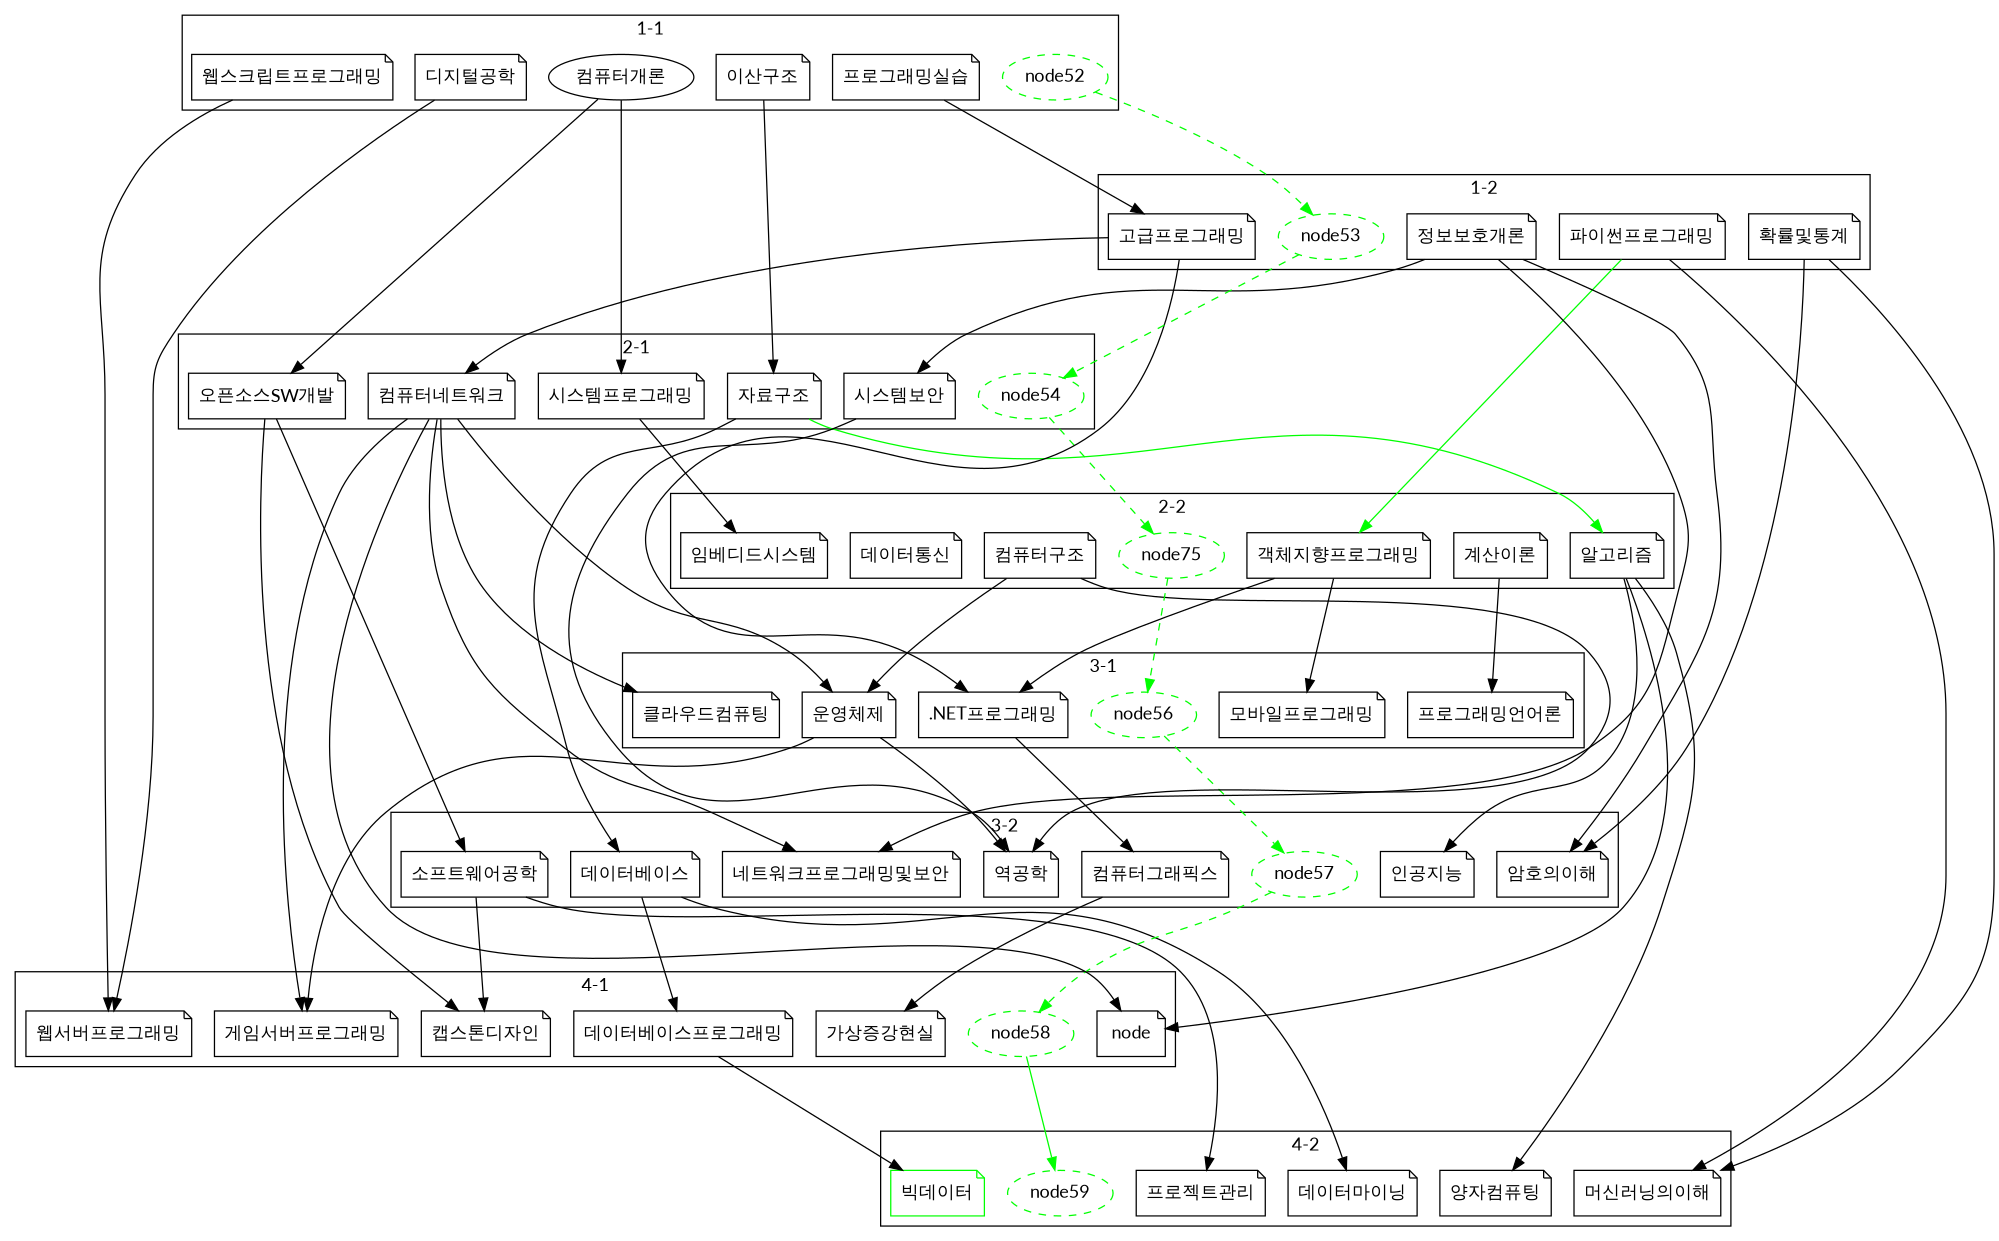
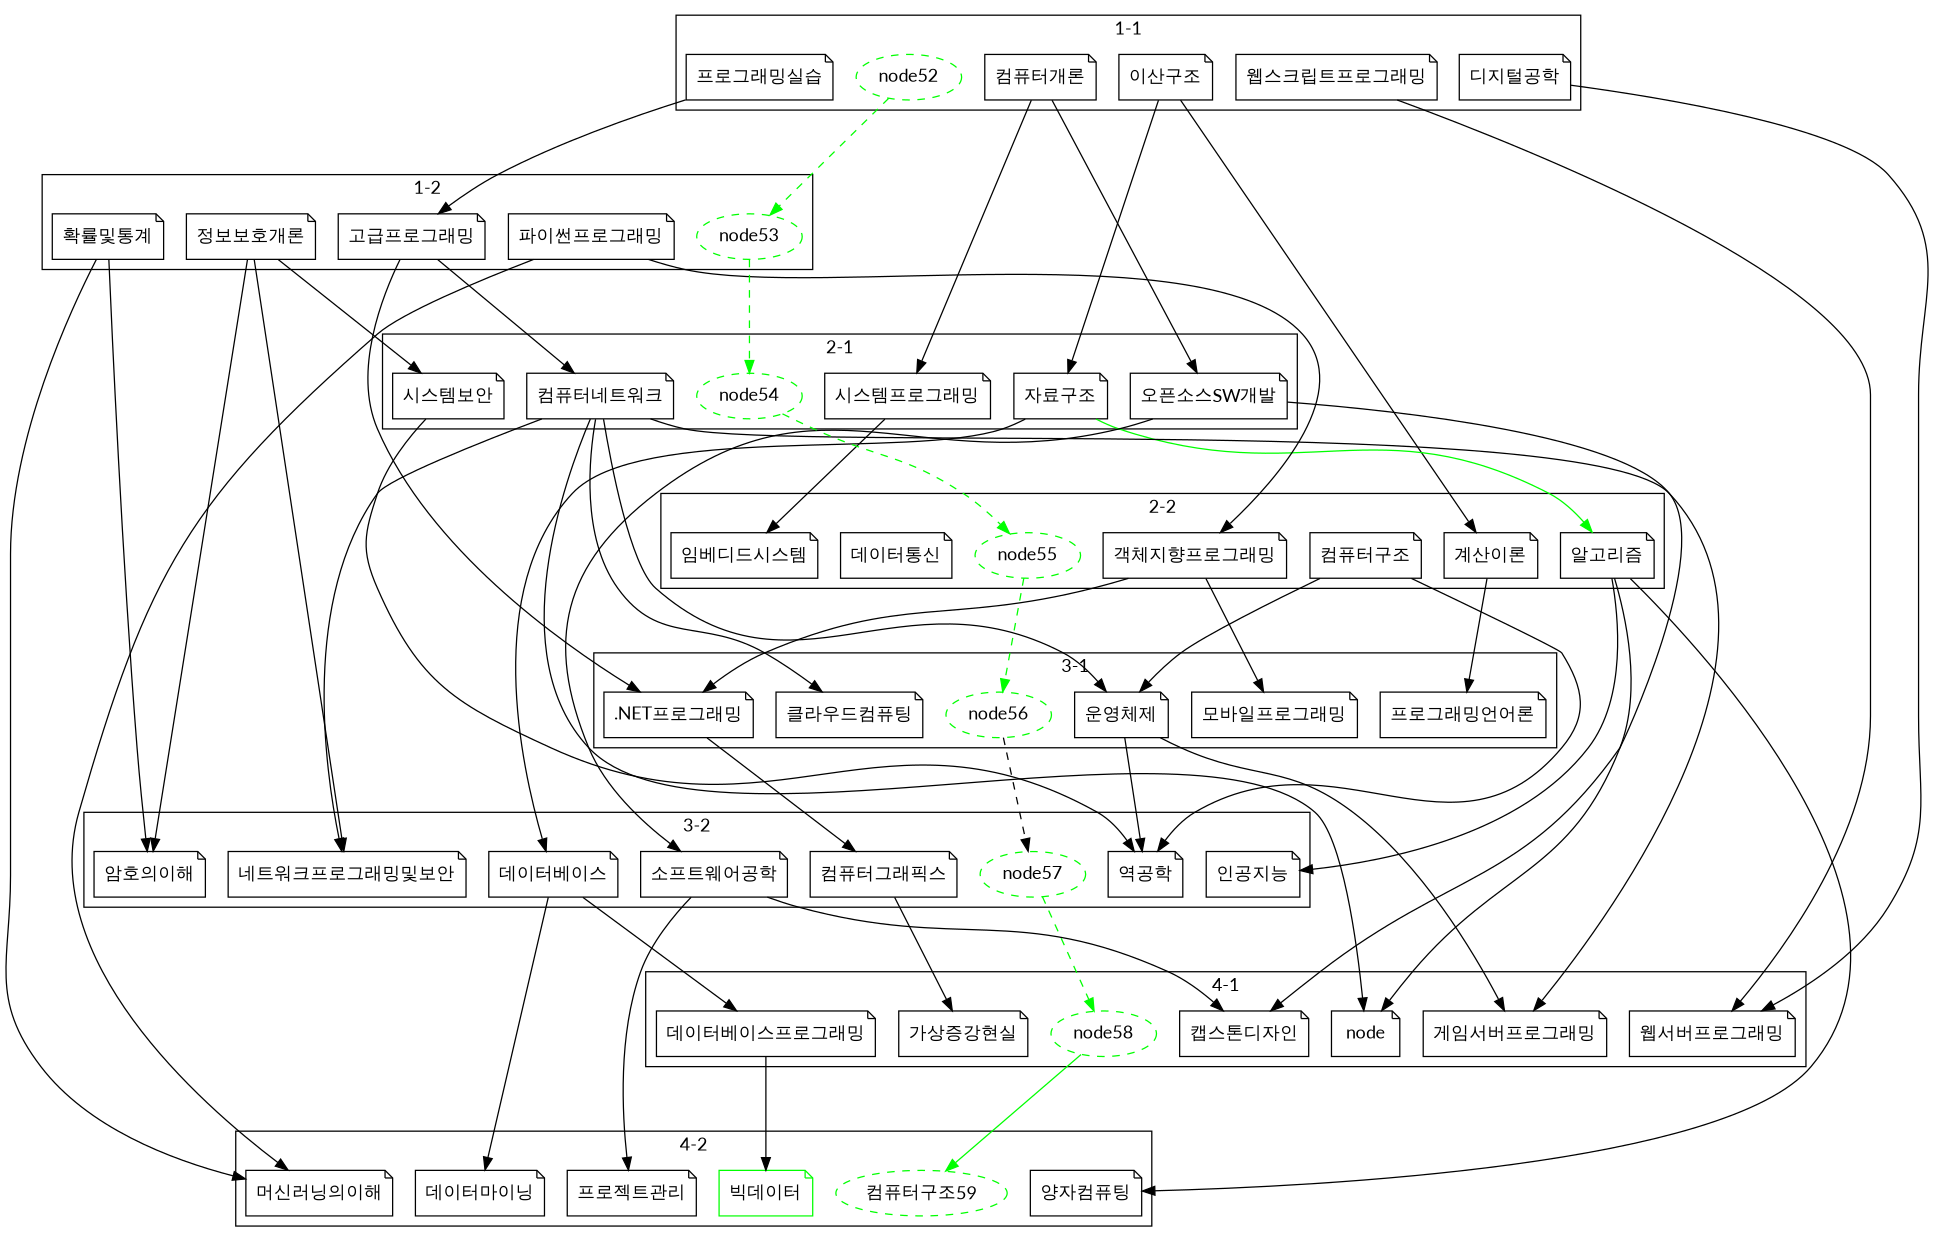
(621, 77) -> (1040, 77)
none -> (1325, 311)
(1495, 391) -> (1092, 276)
(1172, 555) -> (1028, 555)
(1211, 782) -> (1014, 788)
(1060, 1193) -> (922, 1193)
